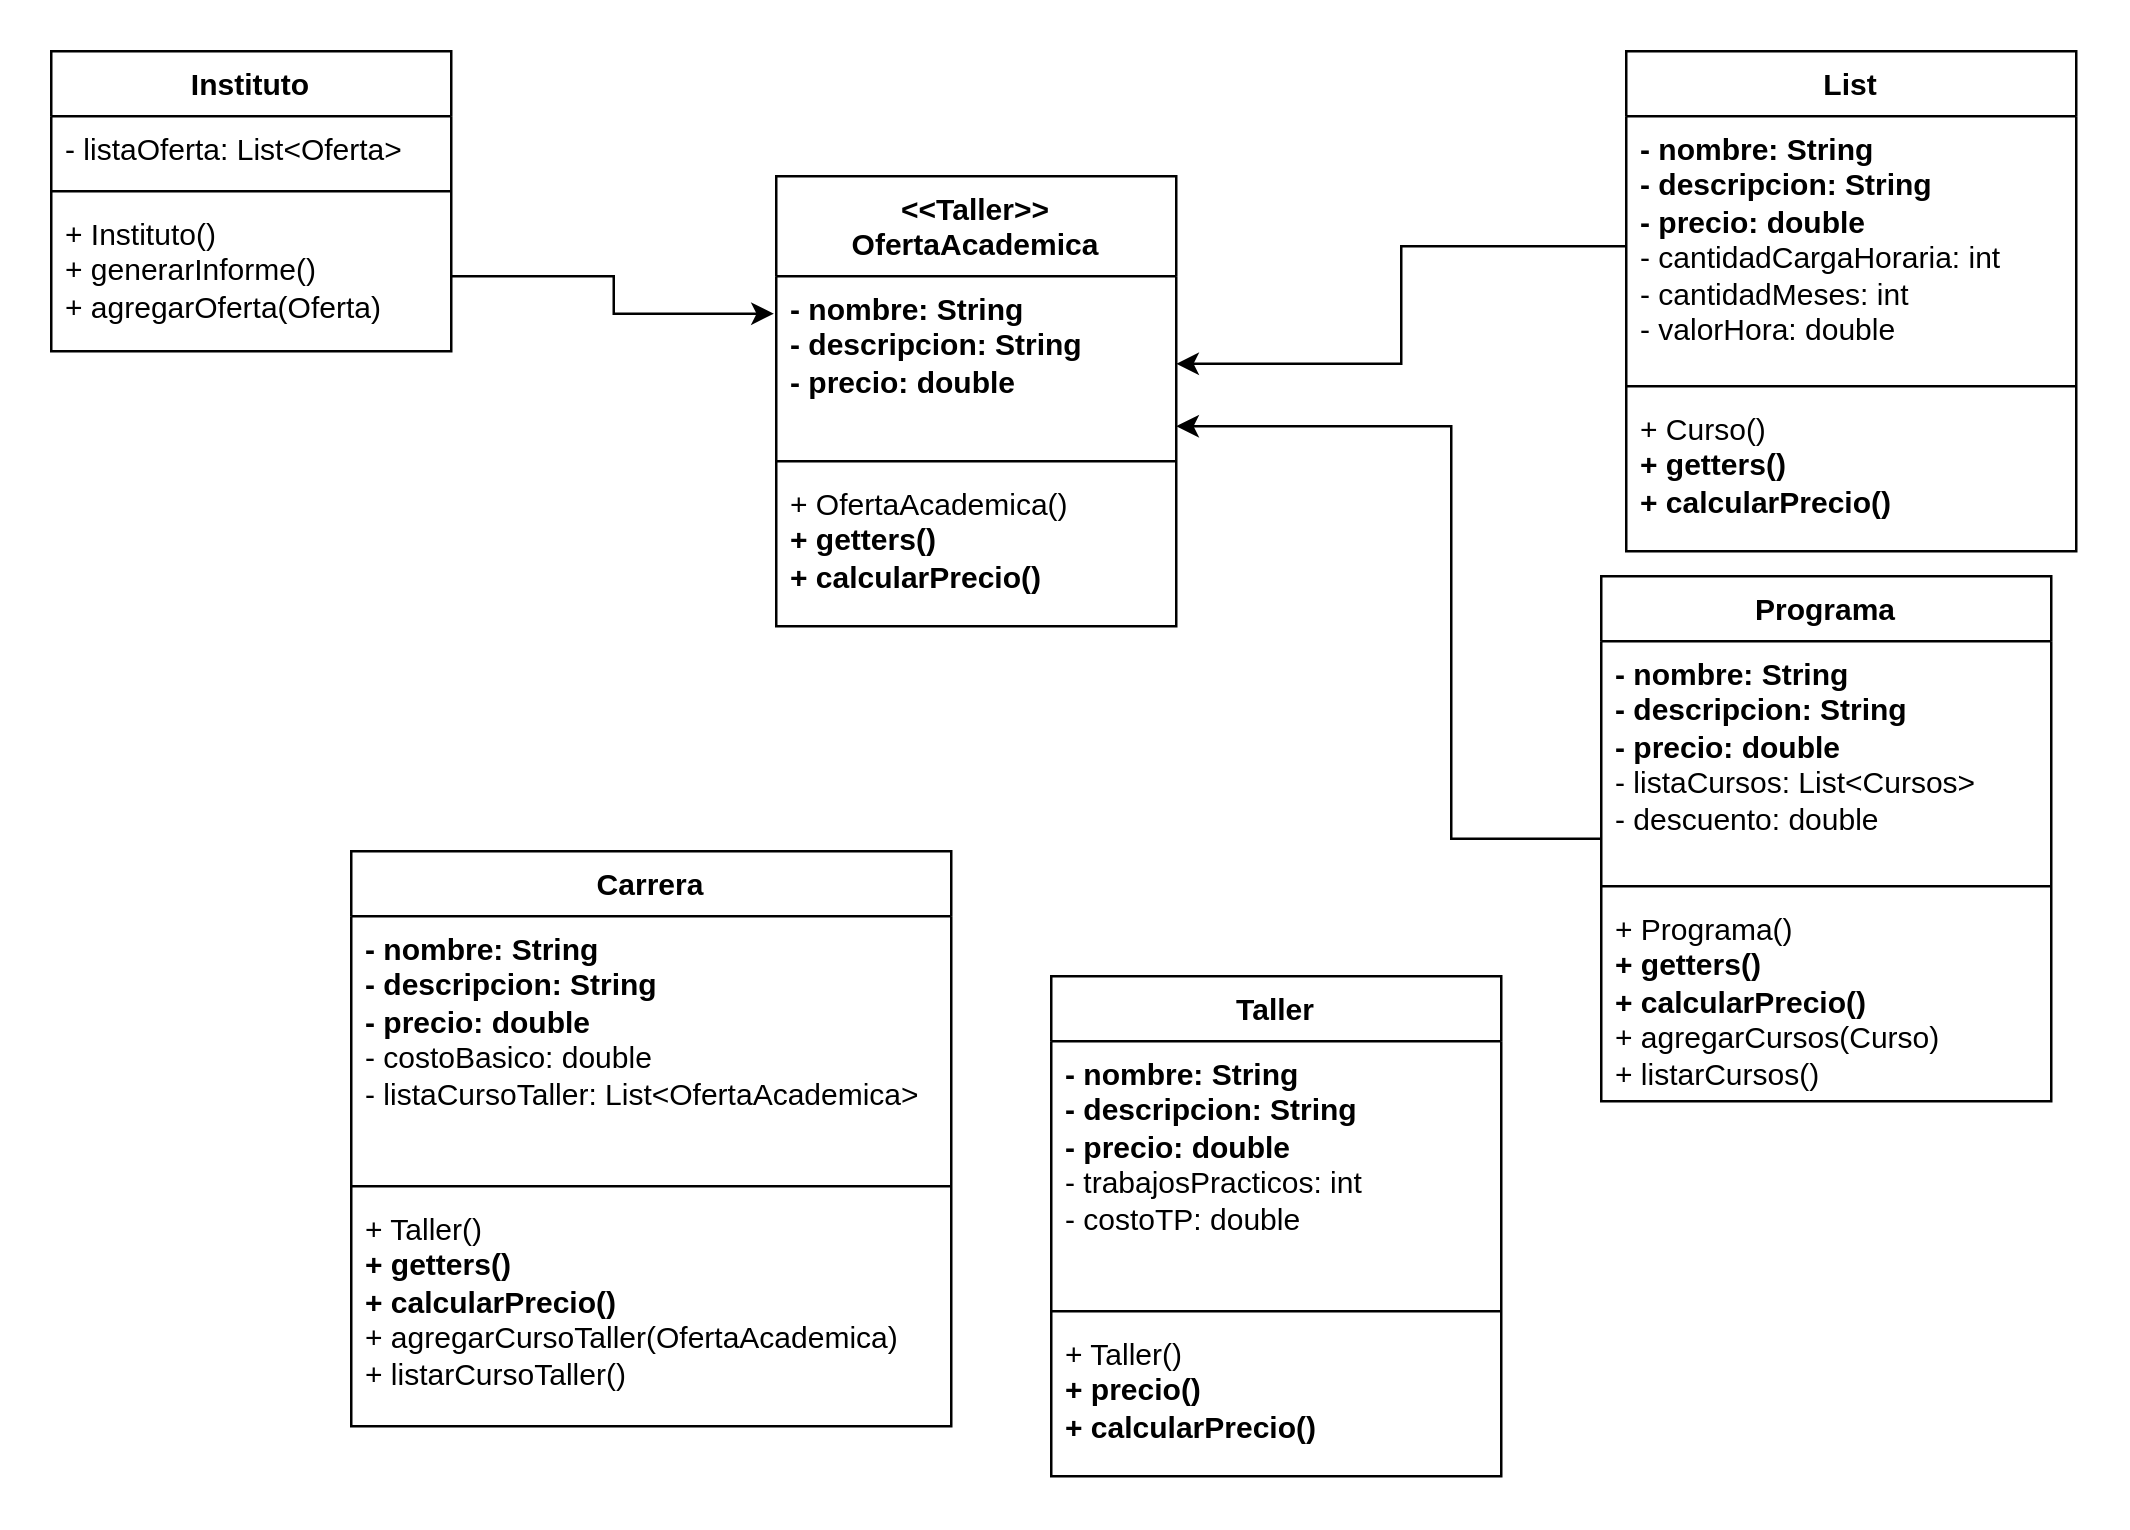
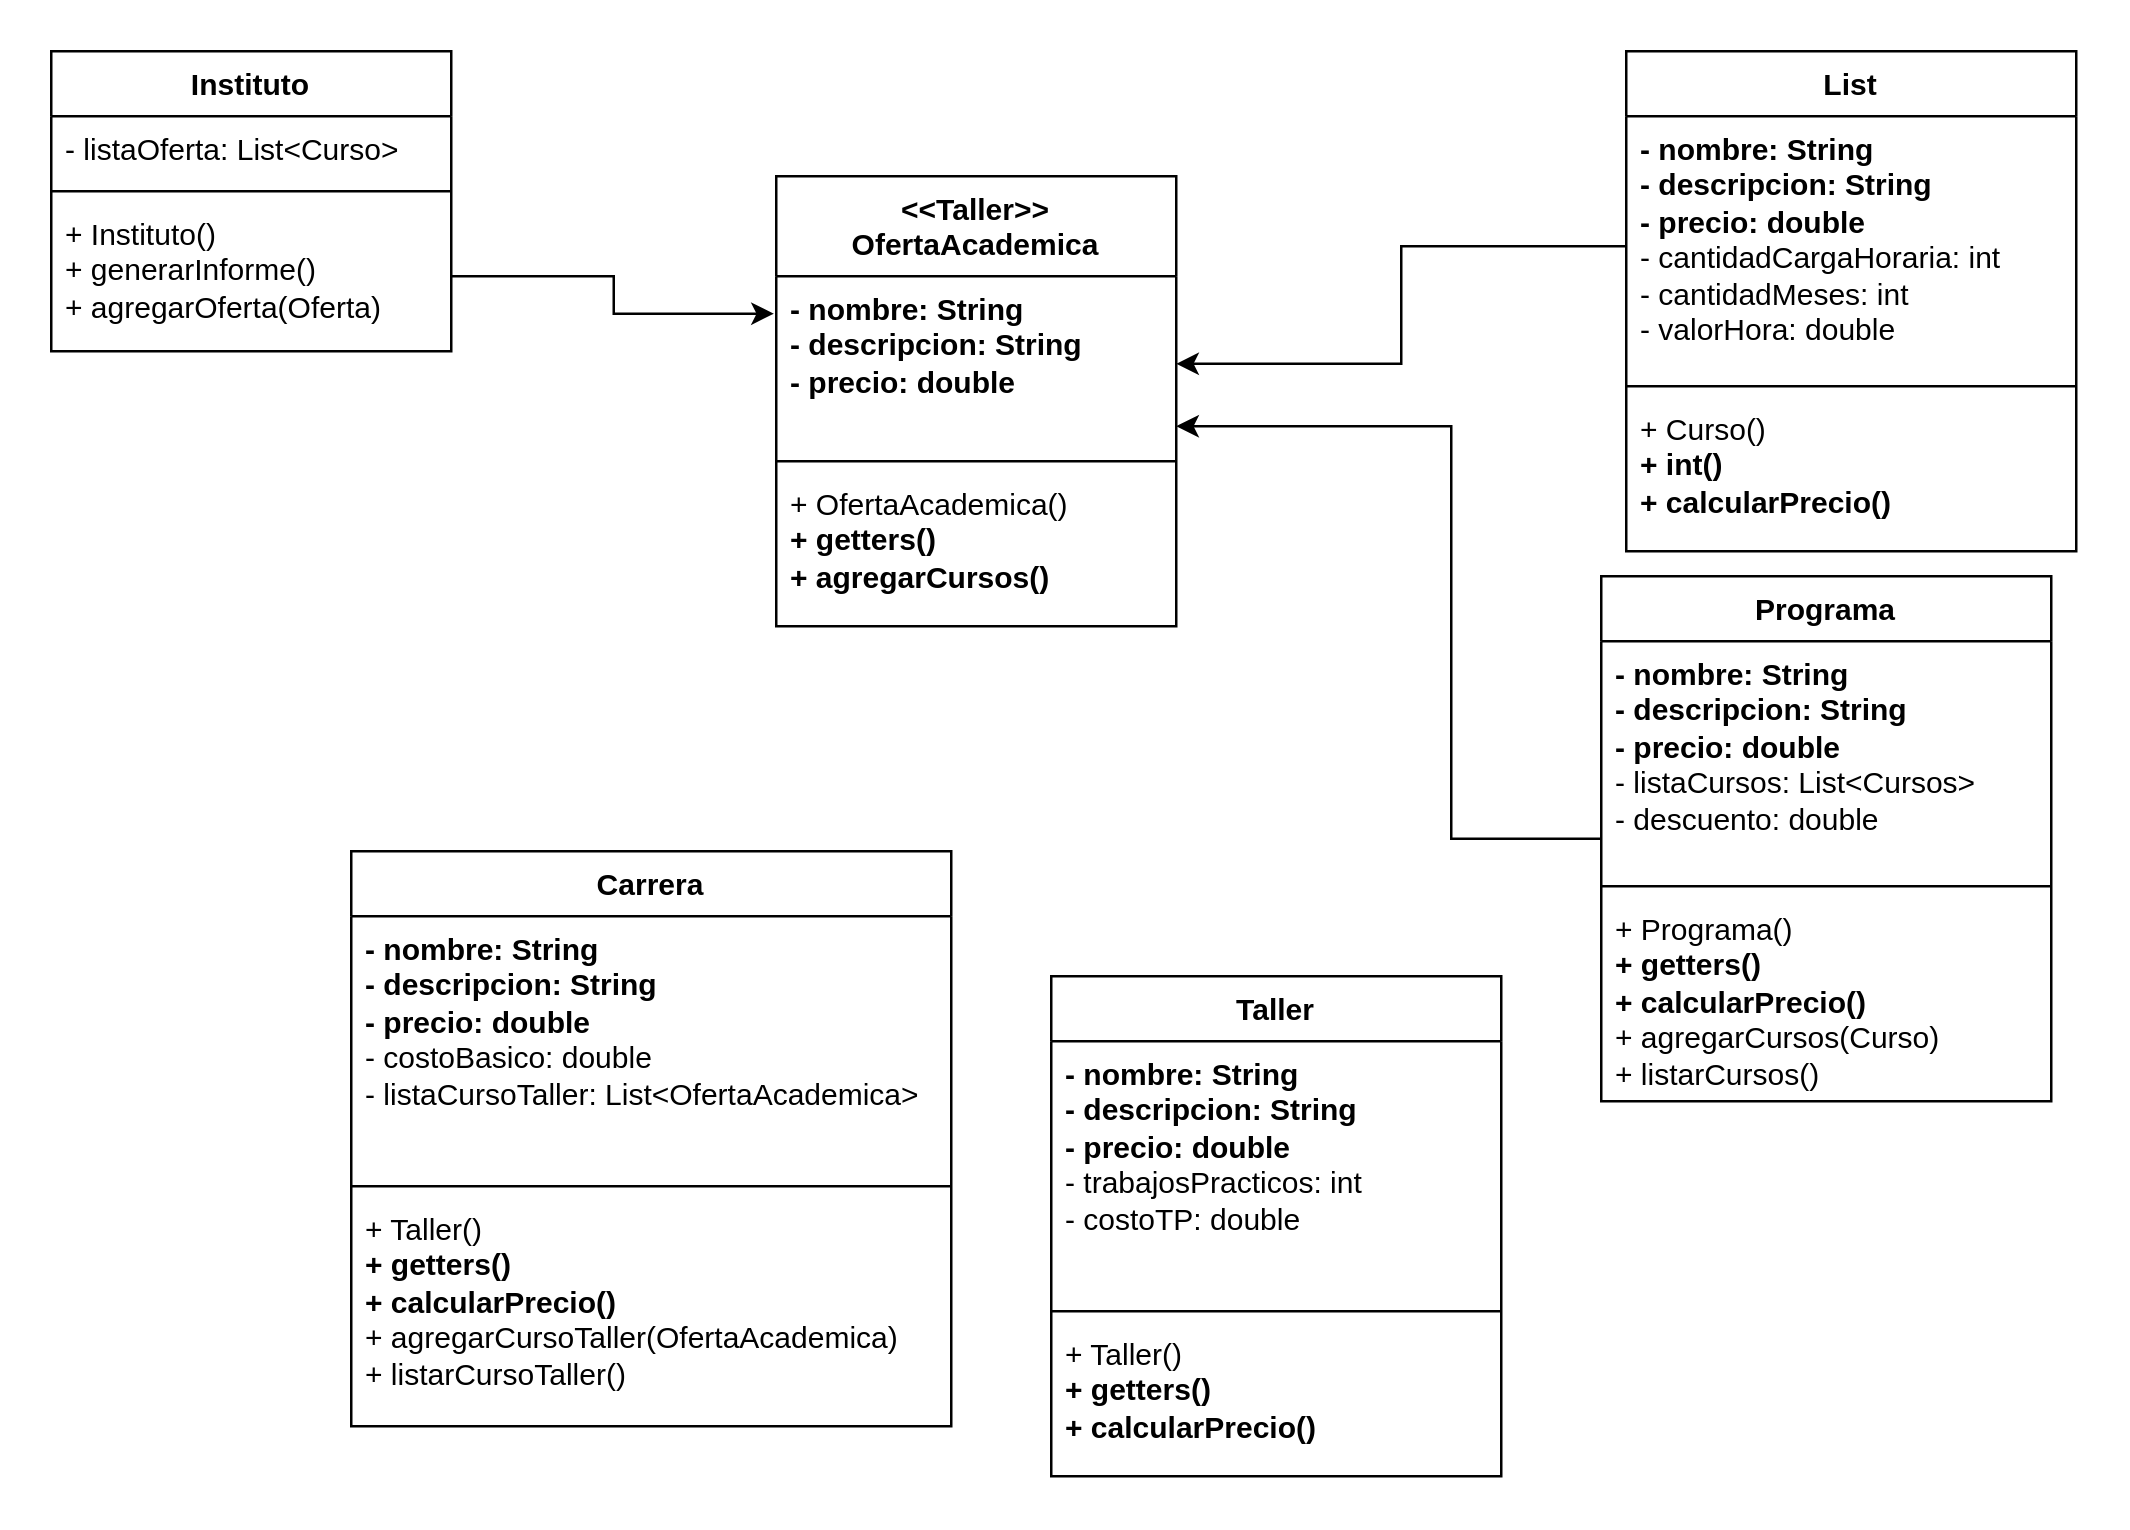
(254, 170) -> (254, 170)
(1777, 468) -> (1777, 468)
(943, 543) -> (943, 543)
(1202, 1393) -> (1202, 1393)
